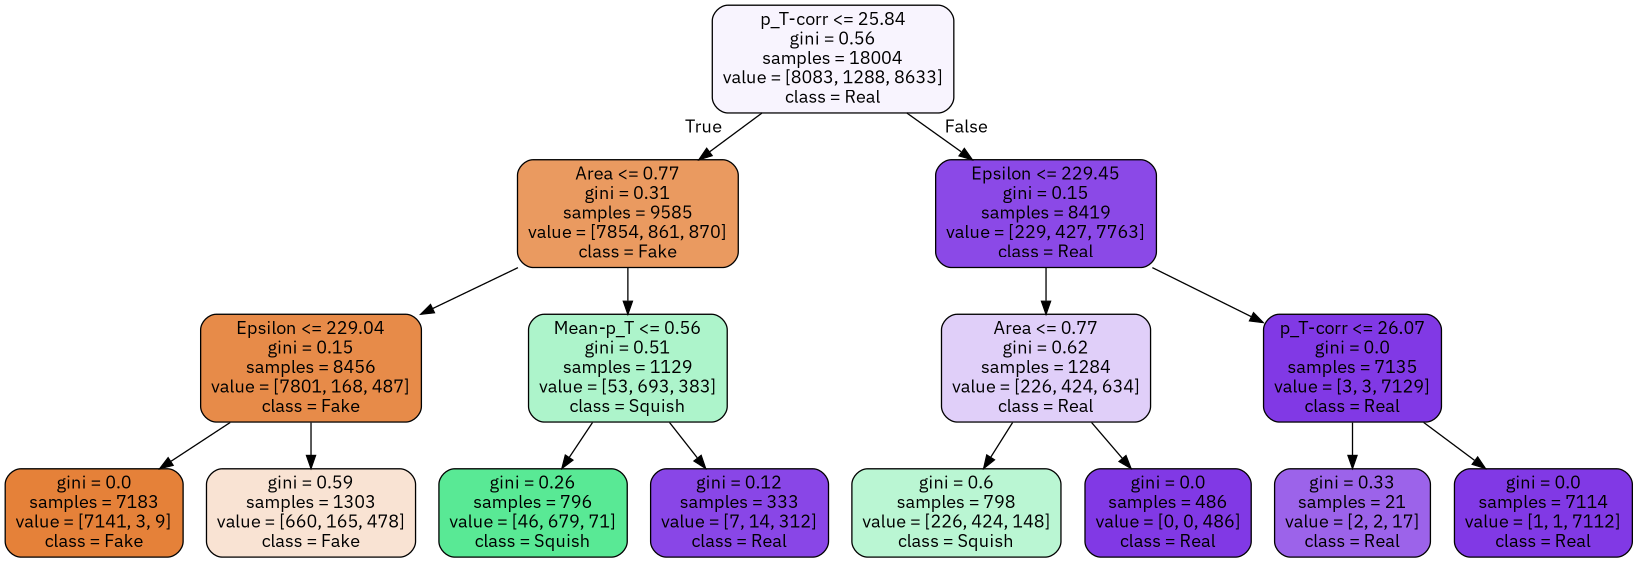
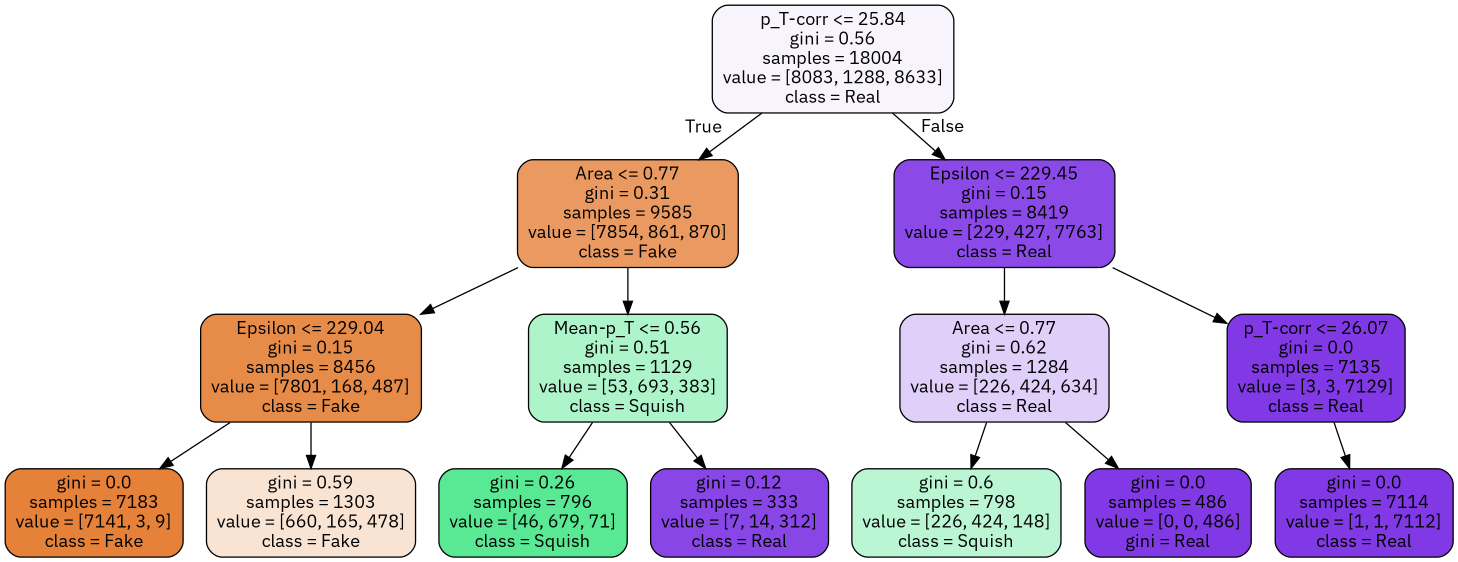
(1168, 513) -> (1168, 513)
(1353, 513) -> none
